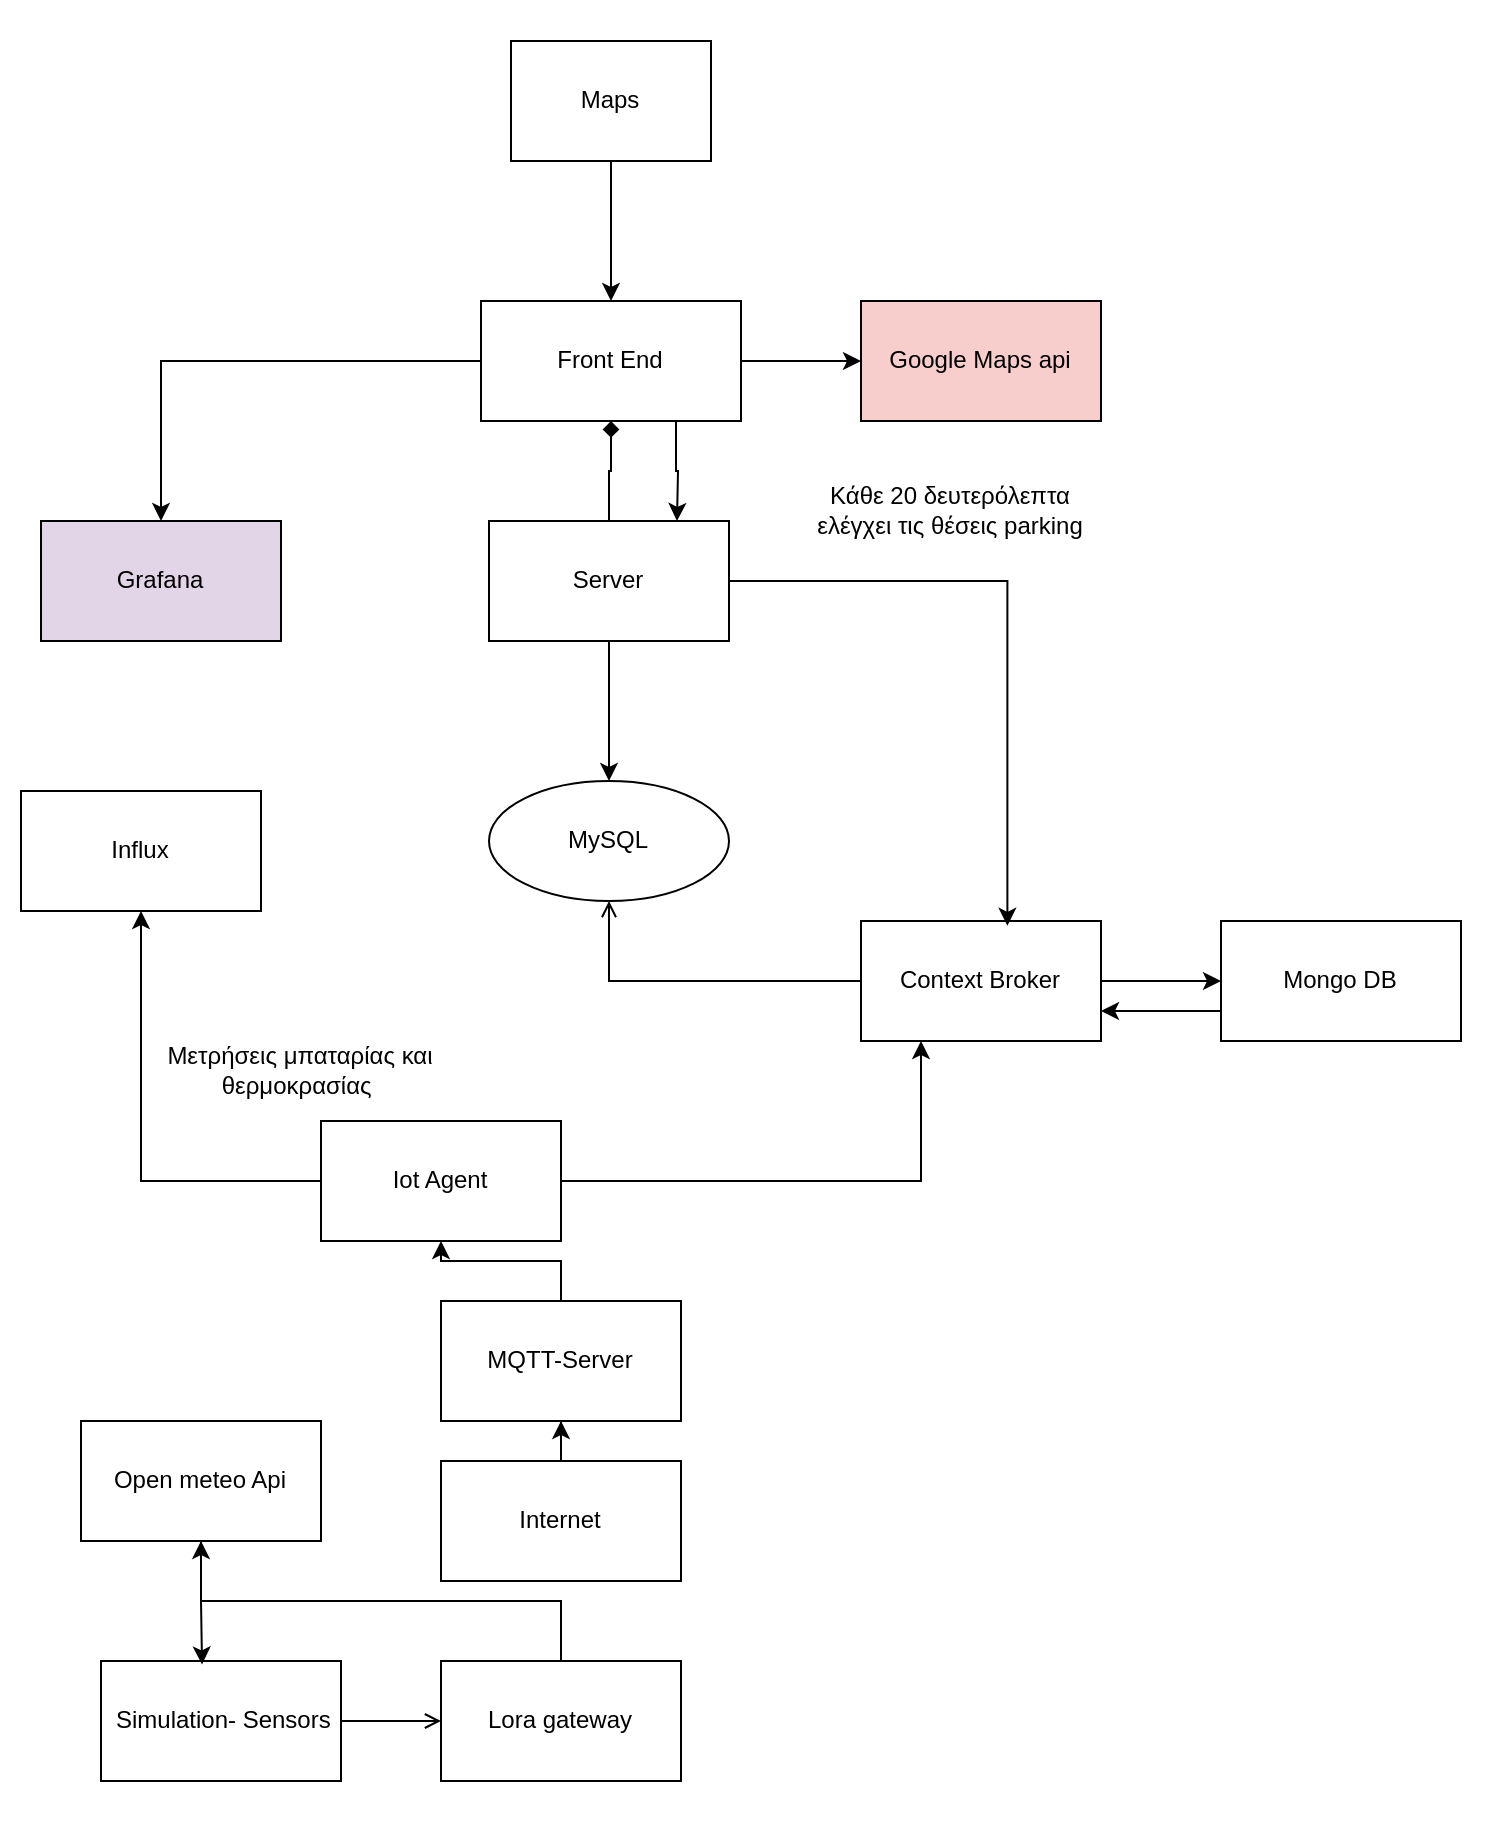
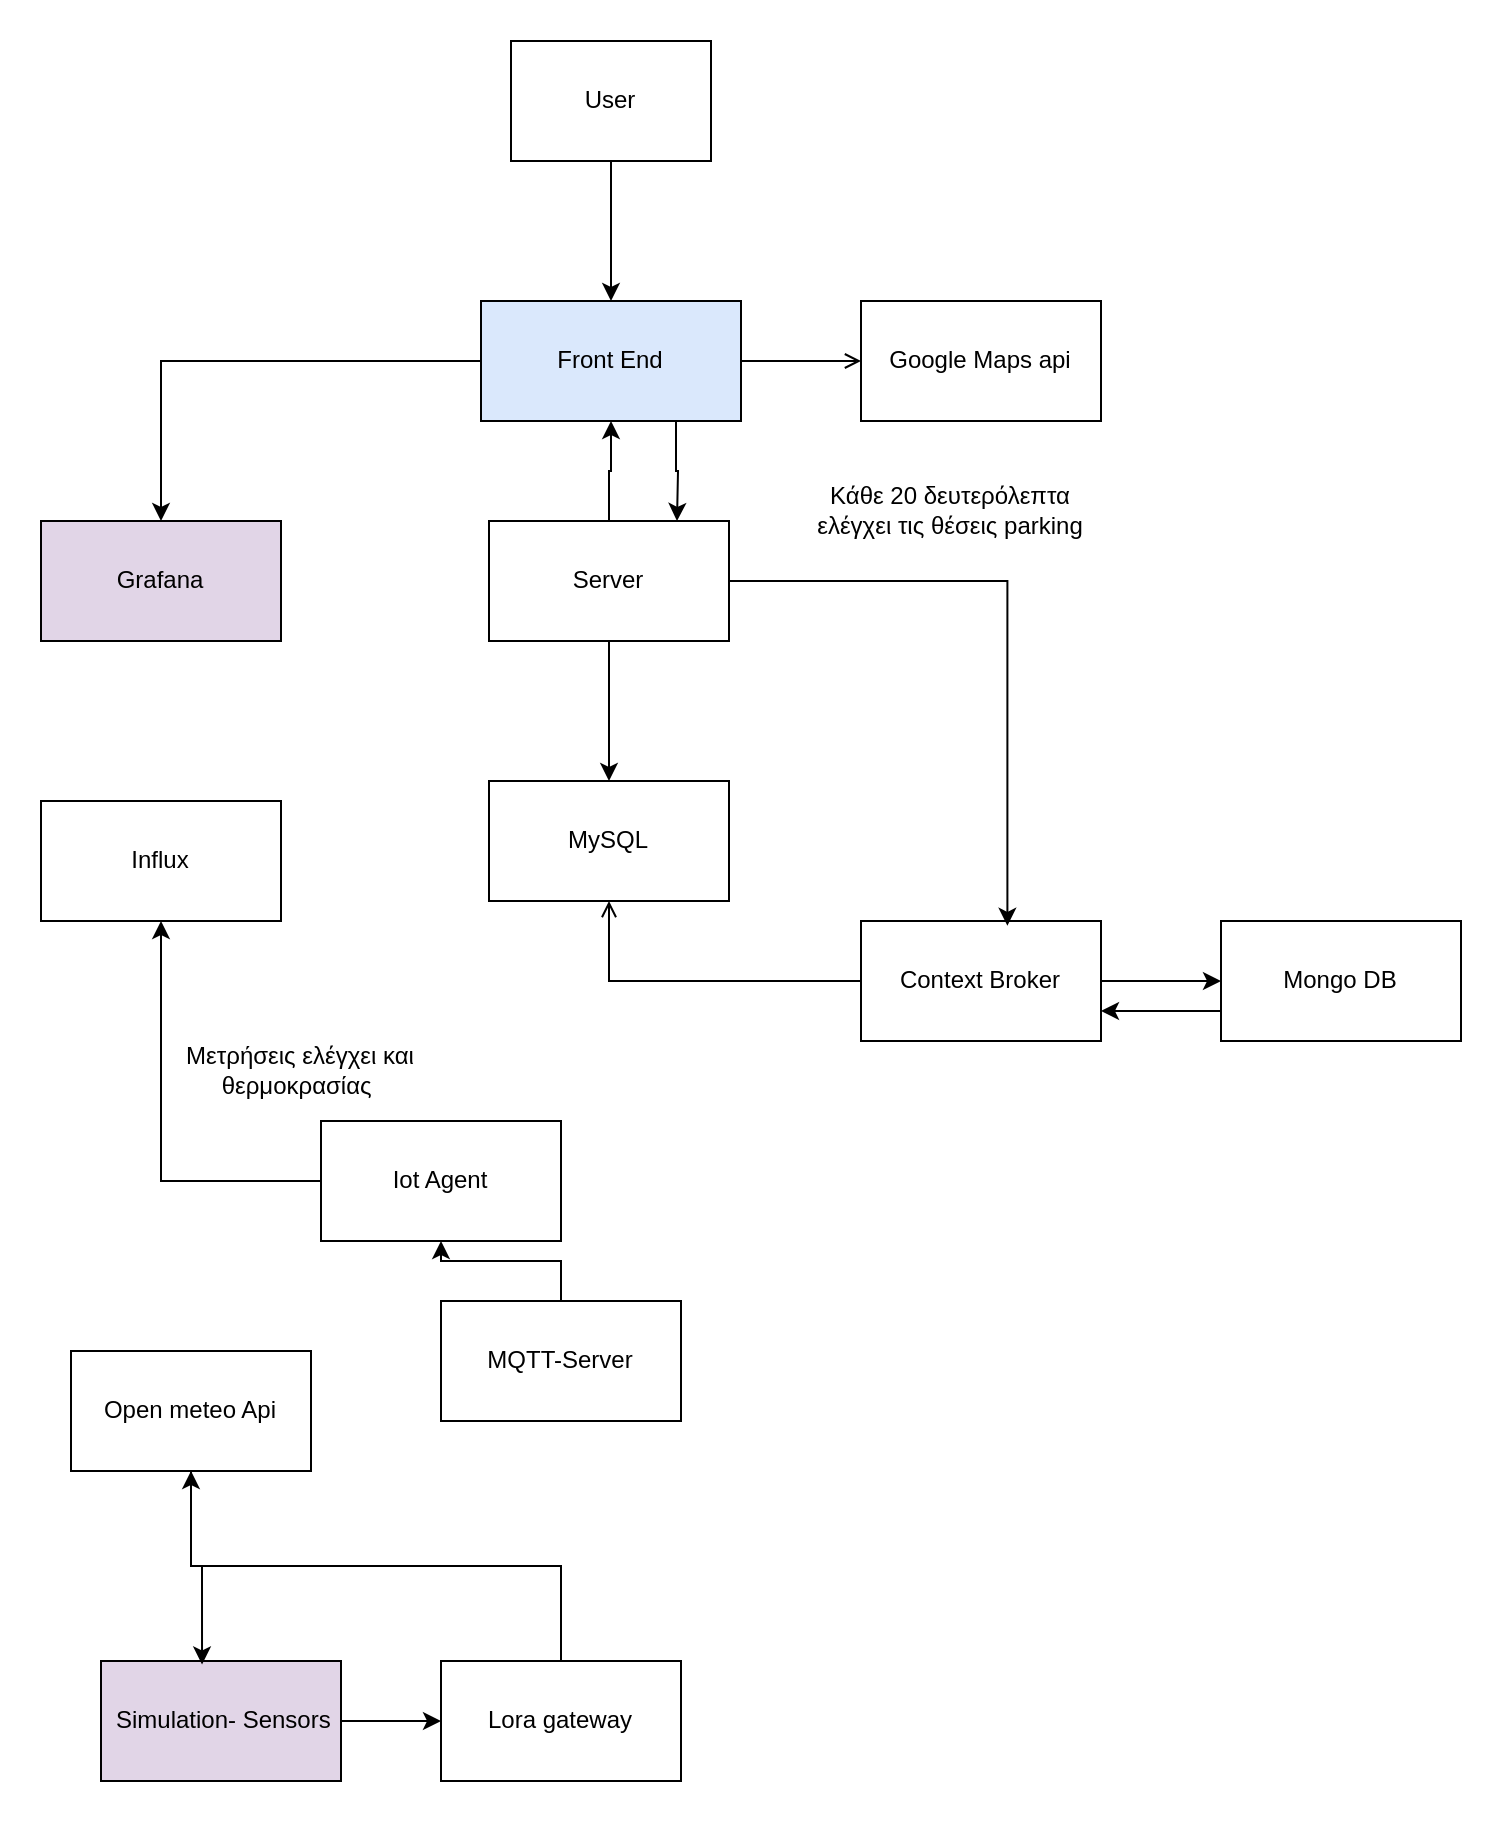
(611, 101) -> (611, 101)
(611, 361) -> (611, 361)
(846, 361) -> (848, 361)
(981, 361) -> (981, 361)
(611, 437) -> (611, 436)
(609, 841) -> (609, 841)
(141, 851) -> (161, 861)
(301, 1071) -> (301, 1071)
(804, 1181) -> none
(561, 1434) -> none
(201, 1481) -> (191, 1411)
(561, 1521) -> none
(221, 1721) -> (221, 1721)
(428, 1721) -> (426, 1721)
